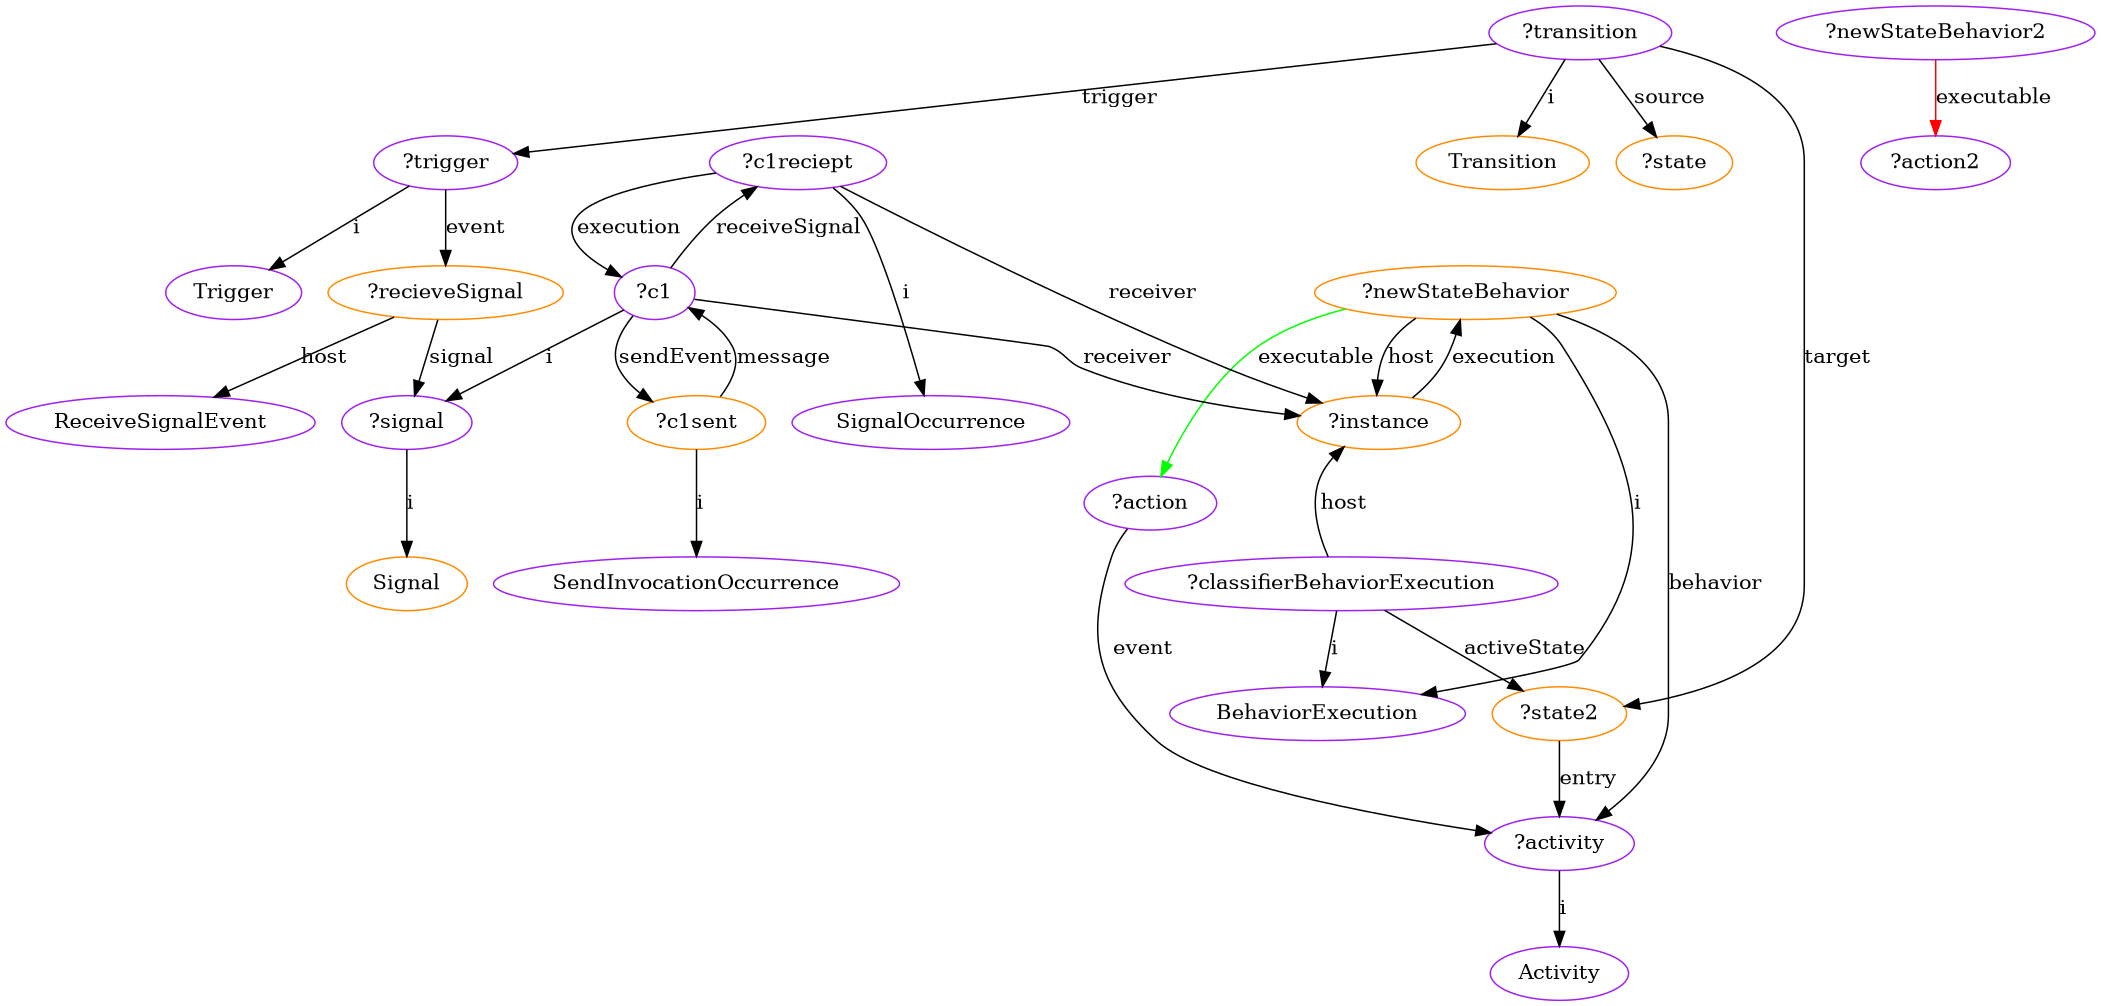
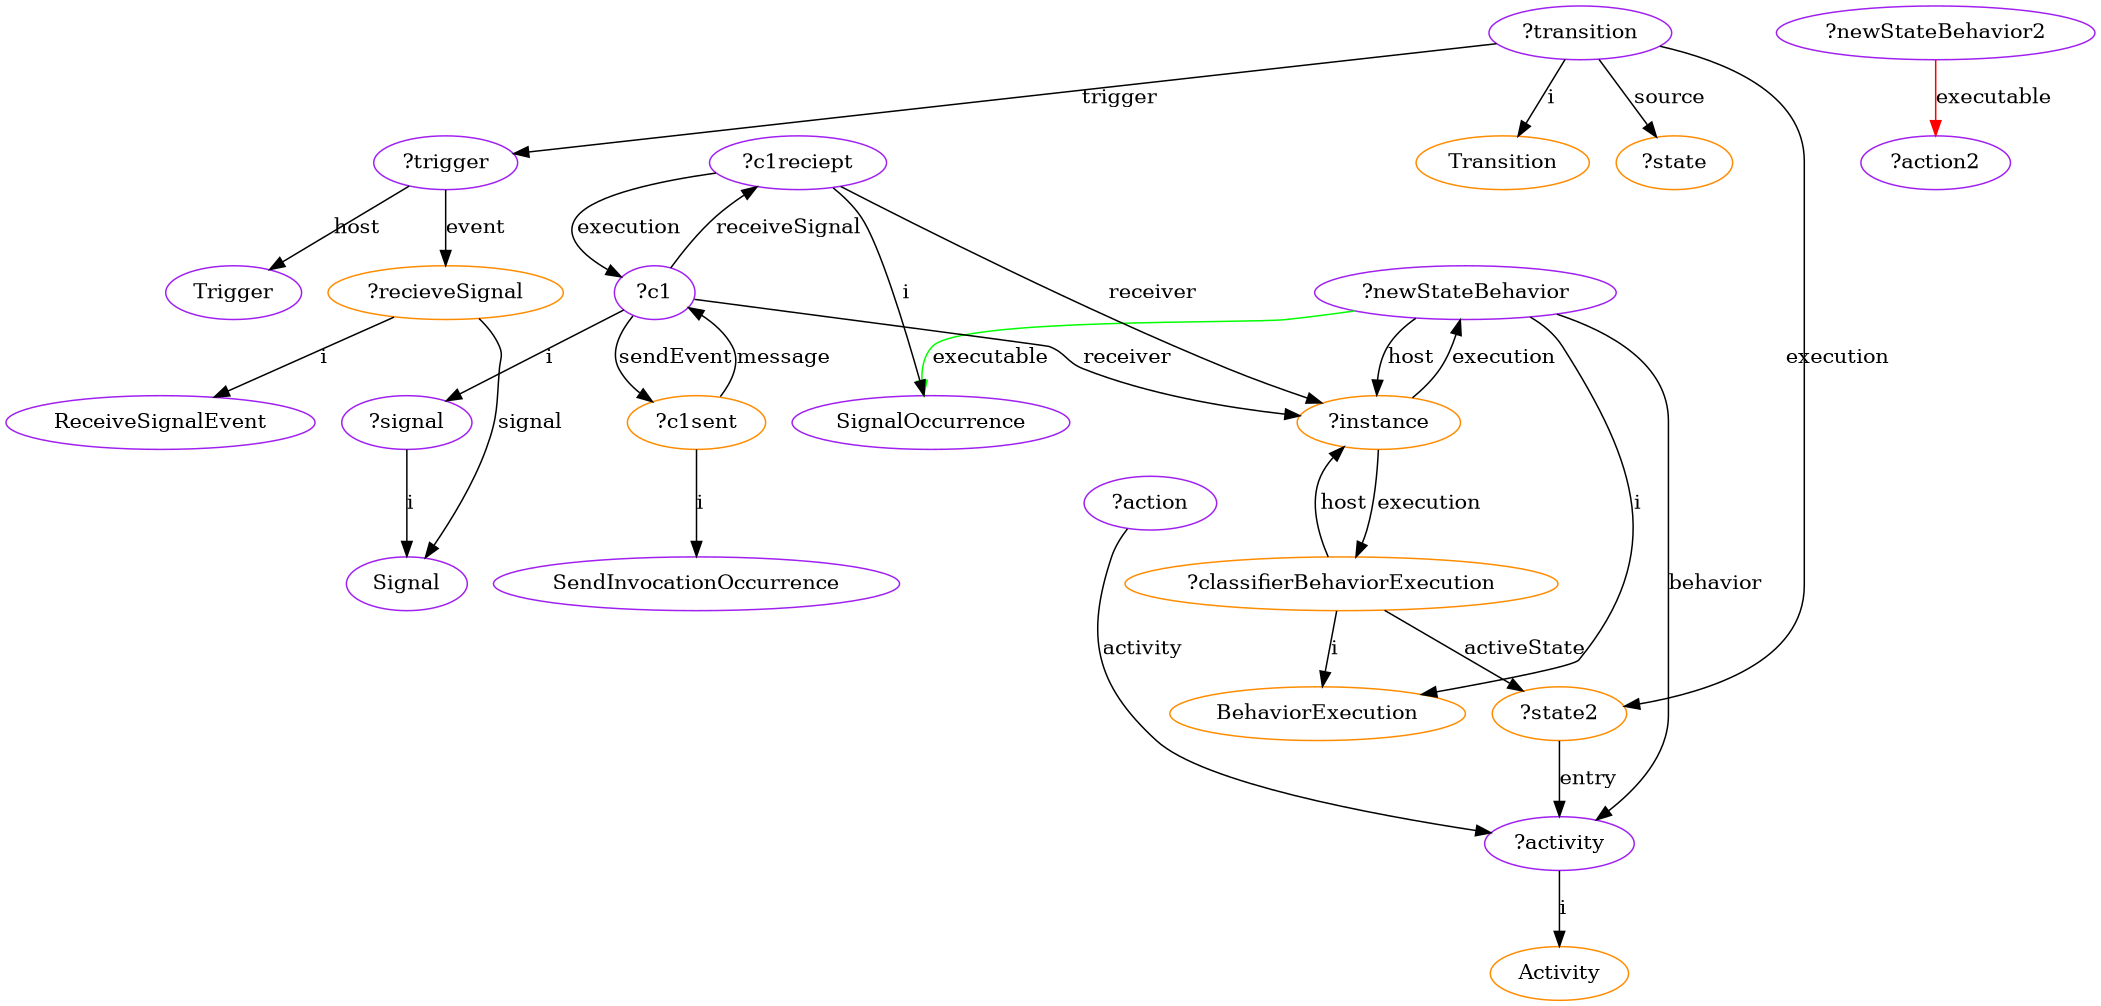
(357, 228) -> (357, 228)
(1465, 293) -> (1465, 293)
(428, 351) -> (491, 435)
(324, 358) -> (324, 358)
(1838, 358) -> (1838, 358)
(1242, 359) -> (1147, 323)
none -> (1374, 497)
(407, 584) -> (407, 584)
(1342, 584) -> (1342, 584)
(1143, 649) -> (1143, 649)
(1318, 714) -> (1318, 714)
(1559, 973) -> (1559, 973)
